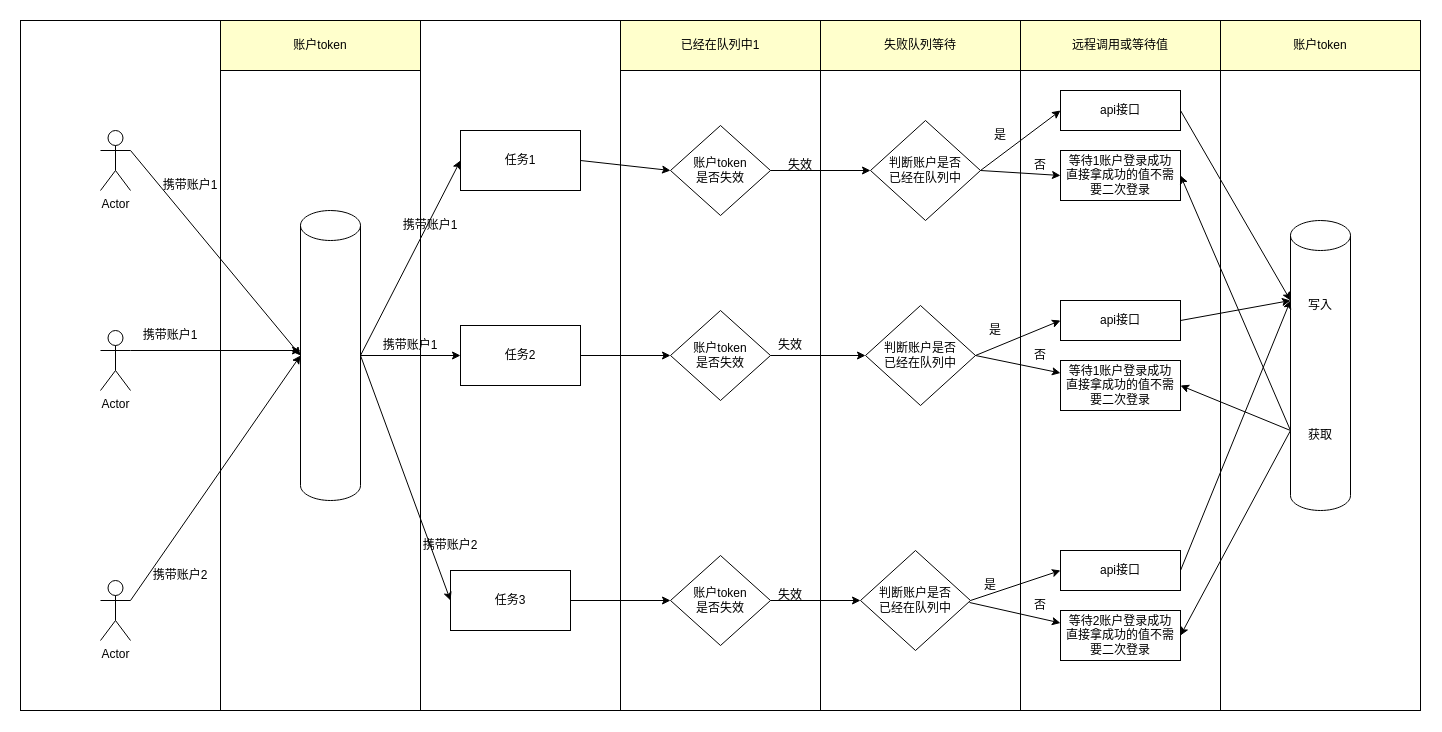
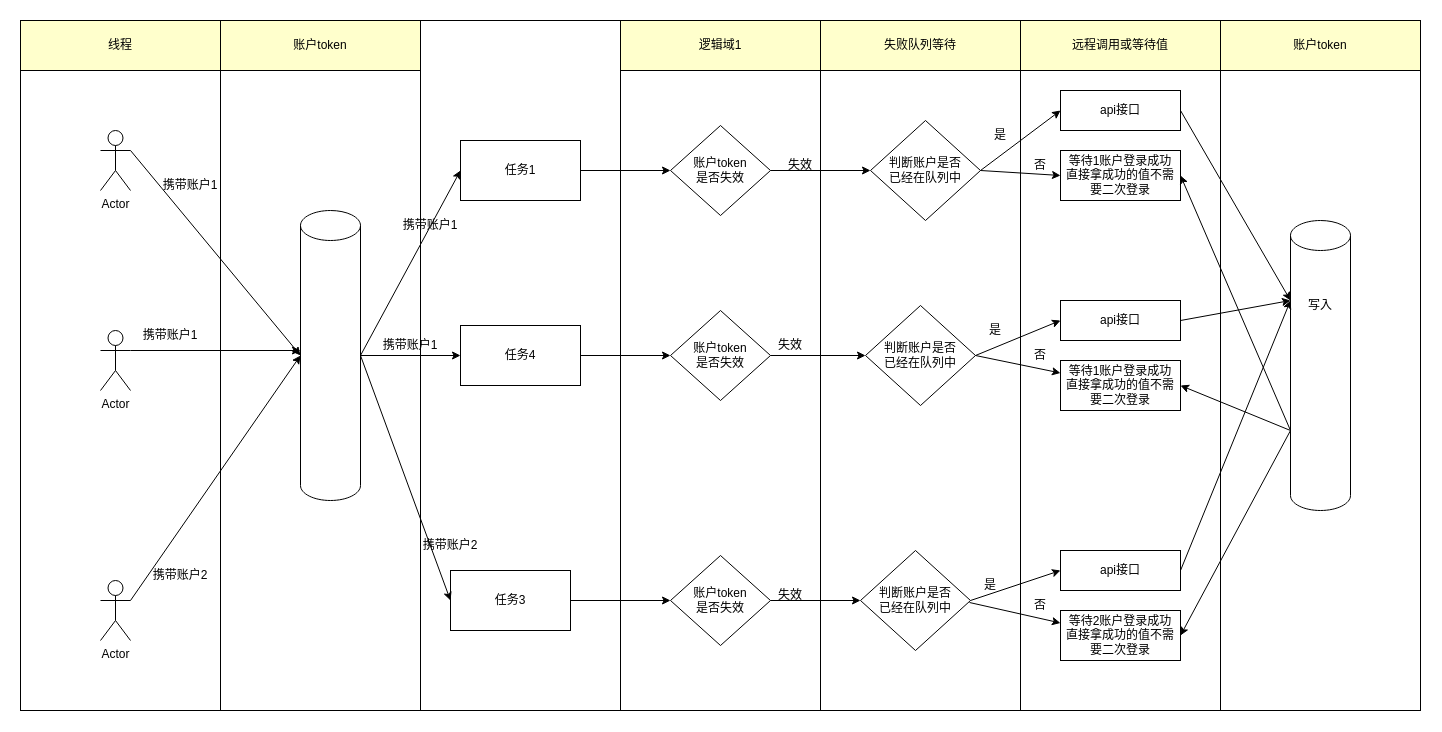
none -> (121, 46)
(721, 46) -> (721, 46)
(521, 161) -> (521, 171)
(521, 356) -> (521, 356)
(1321, 436) -> none
